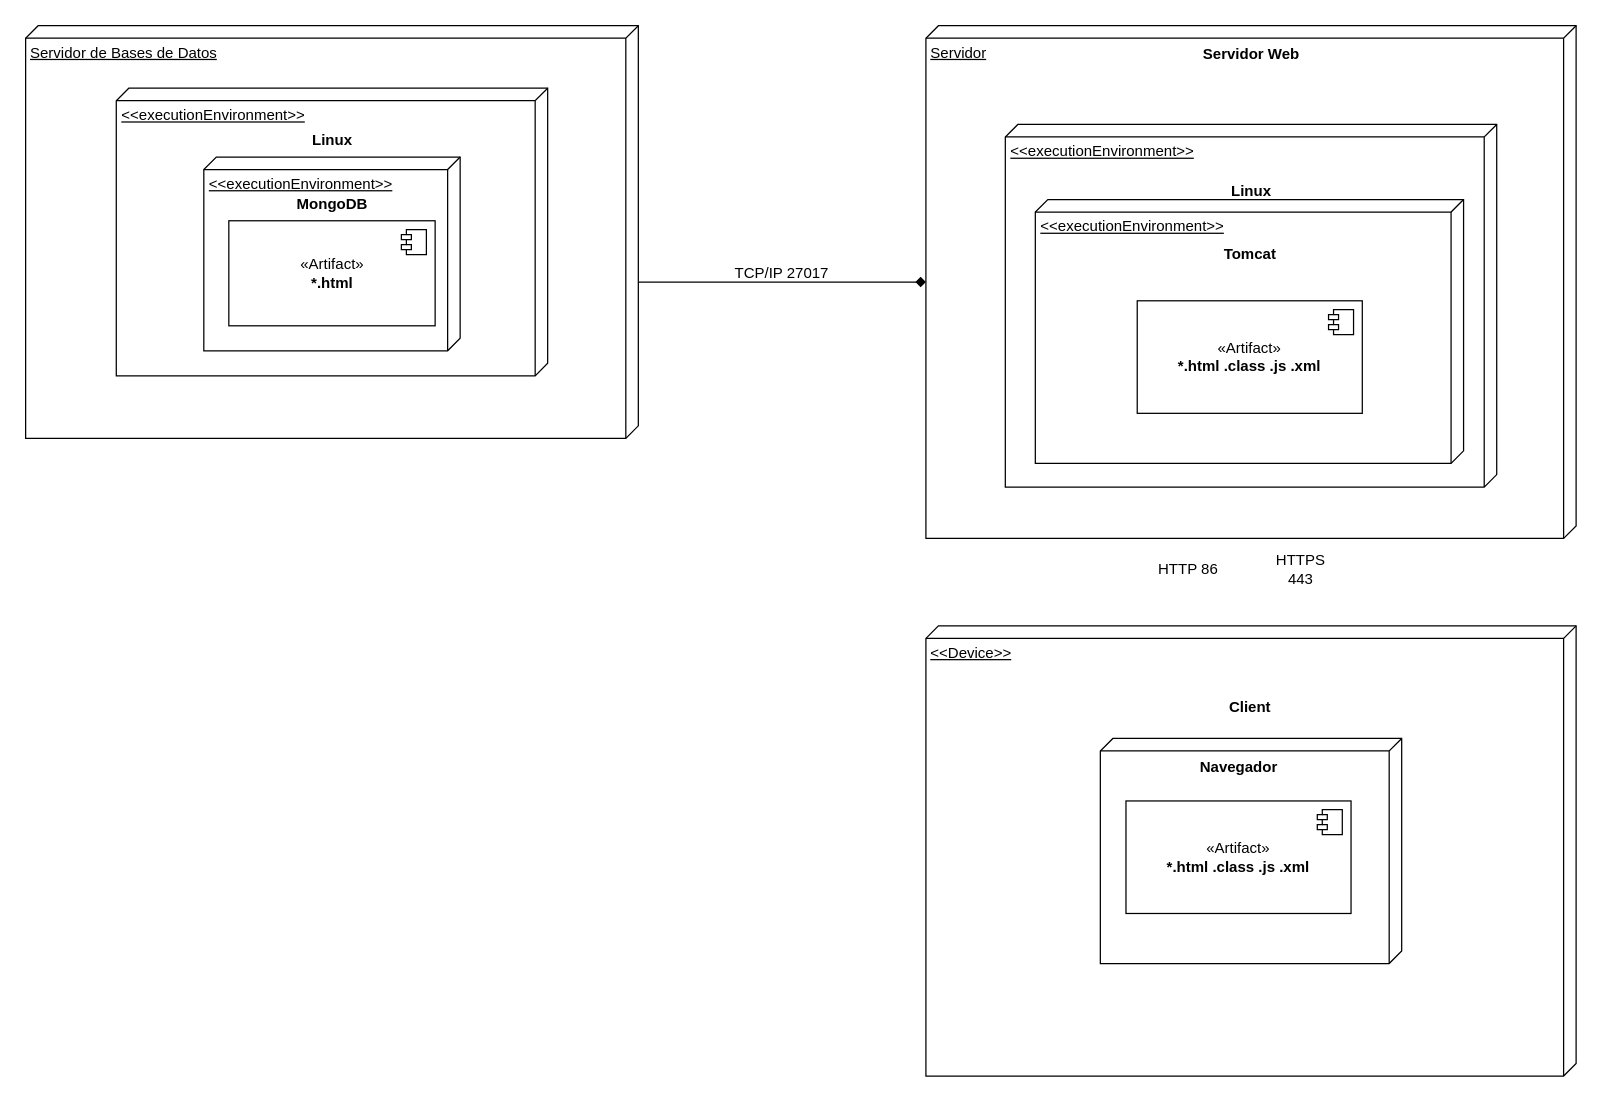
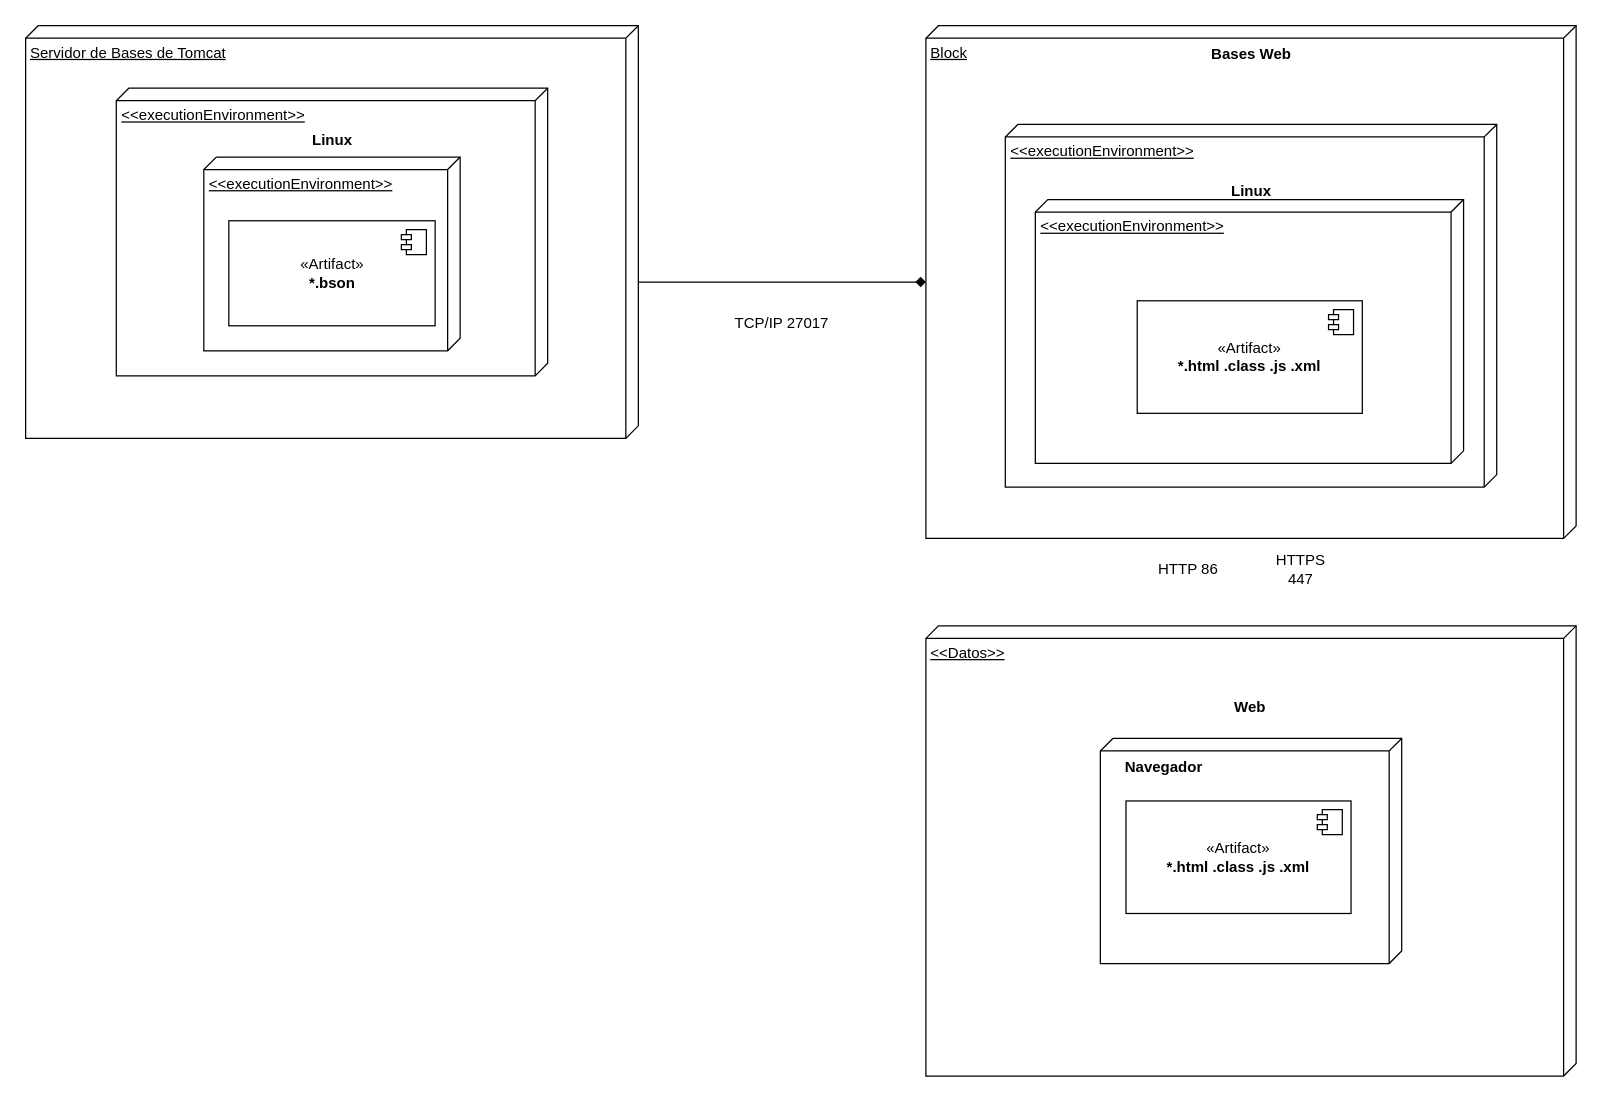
(130, 53) -> (134, 53)
(962, 53) -> (950, 53)
(1251, 54) -> (1251, 54)
(332, 204) -> none
(1249, 254) -> none
(333, 273) -> (333, 273)
(782, 273) -> (782, 323)
(1301, 569) -> (1301, 569)
(971, 653) -> (968, 653)
(1250, 707) -> (1250, 707)
(1238, 767) -> (1163, 767)
